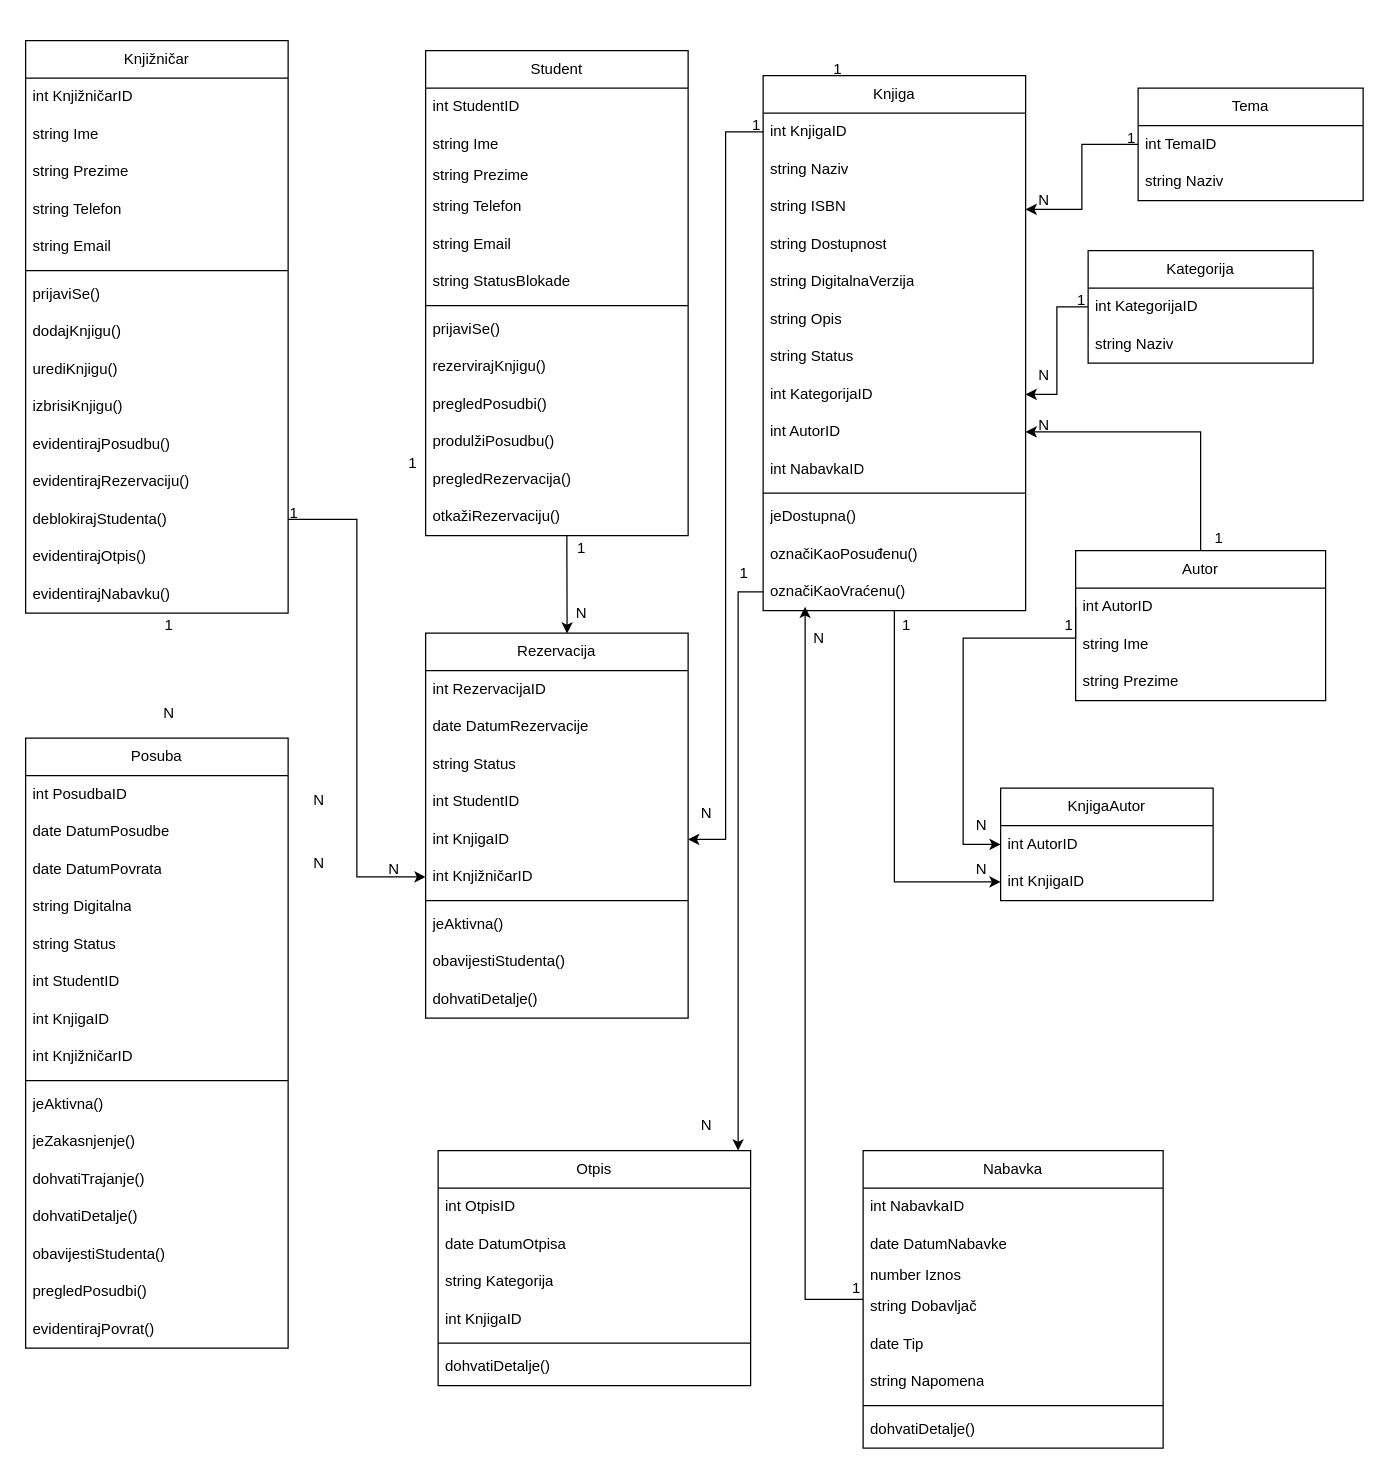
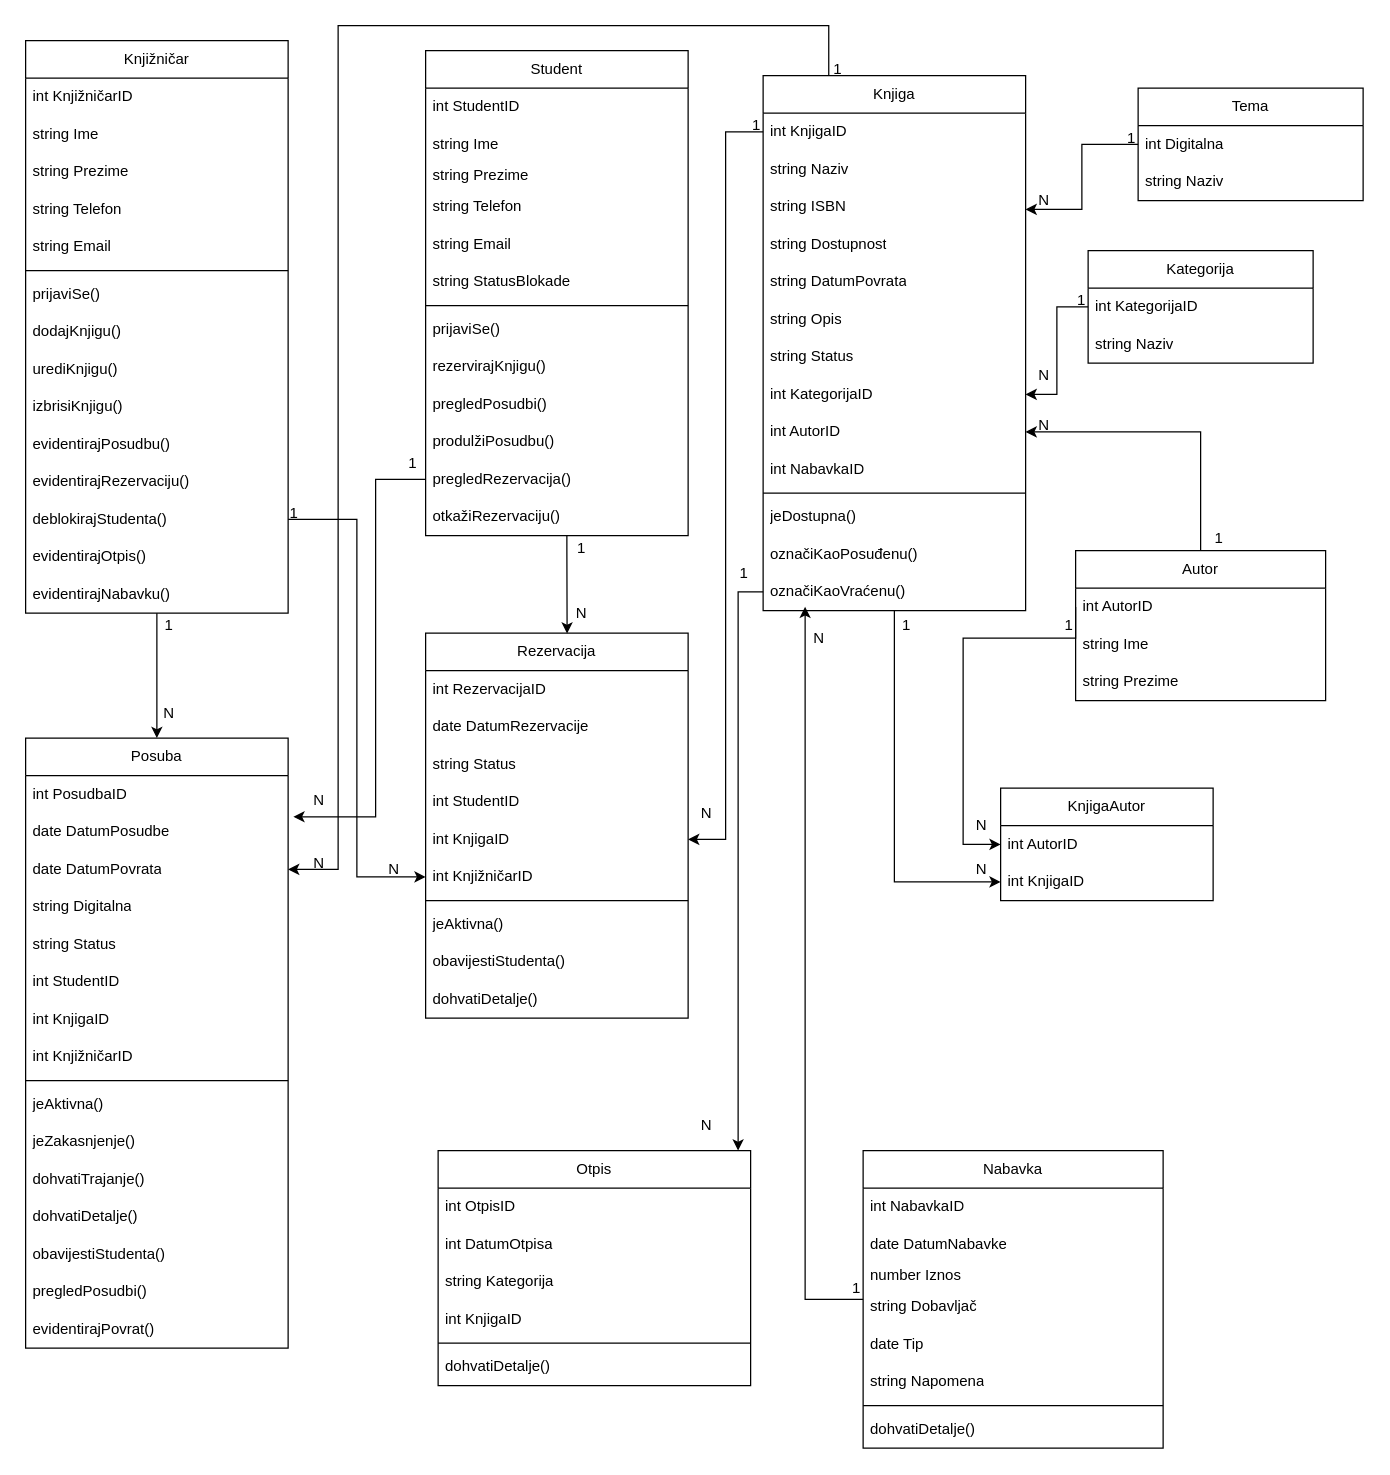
(1184, 144) -> (1190, 144)
none -> (338, 198)
(856, 282) -> (847, 282)
none -> (376, 662)
none -> (157, 673)
(509, 1244) -> (503, 1244)
